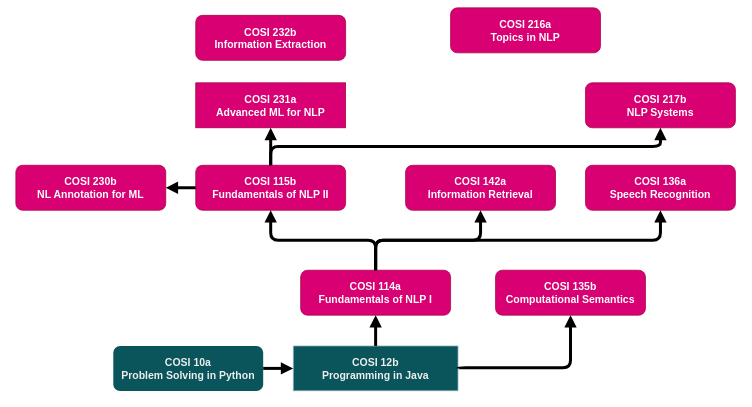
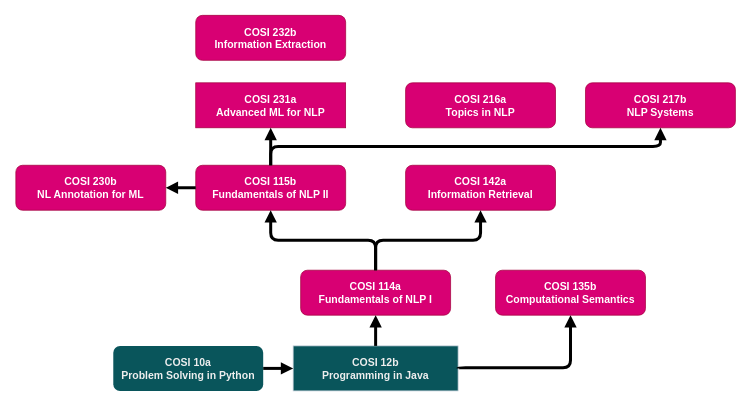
(525, 30) -> (480, 105)
(660, 188) -> none
(576, 240) -> none
